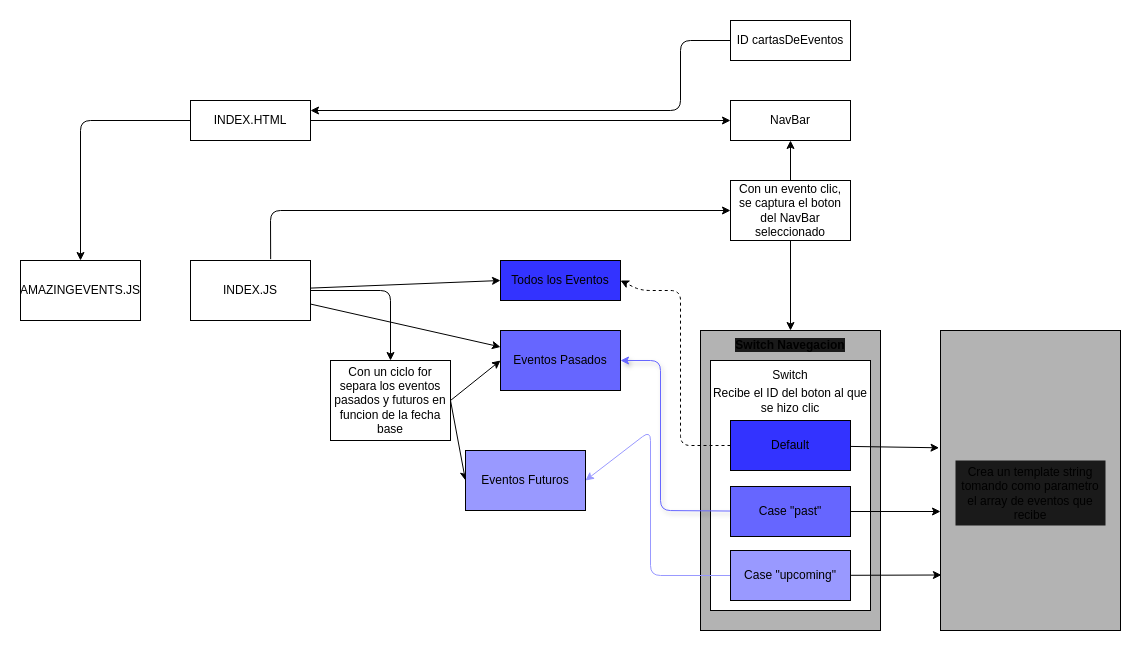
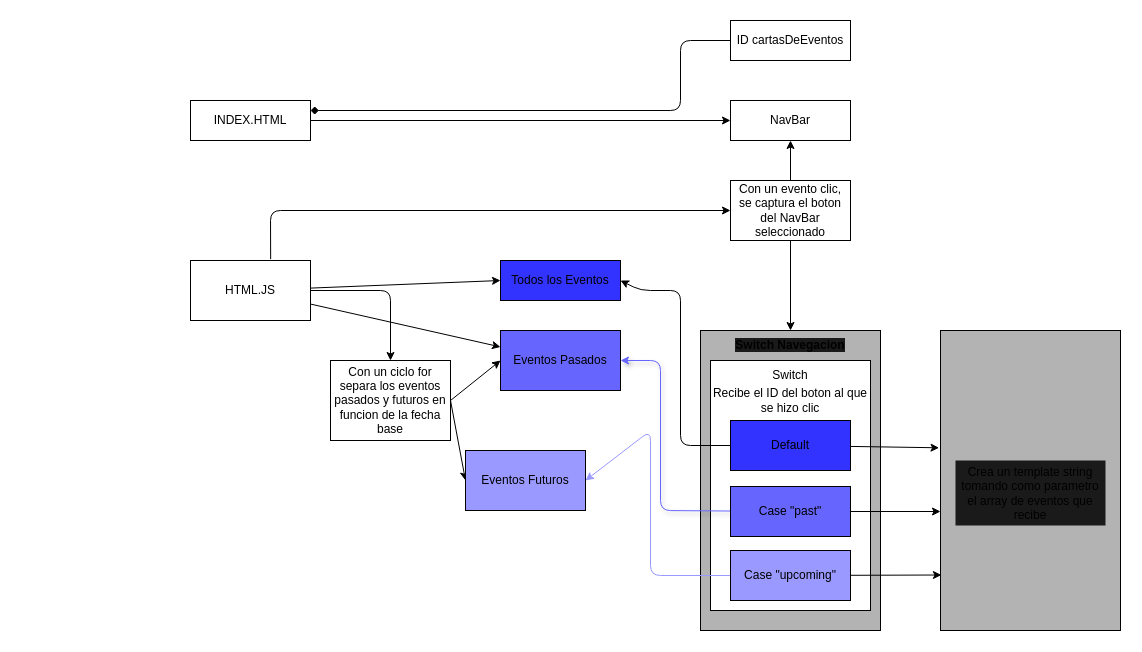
(318, 111) -> (319, 111)
(81, 137) -> none
(81, 291) -> none
(251, 291) -> (251, 291)
(681, 369) -> (681, 369)
